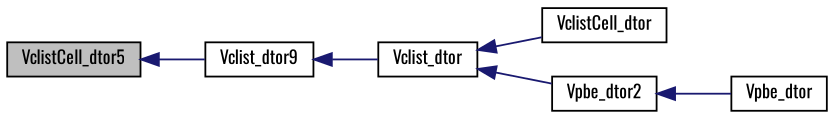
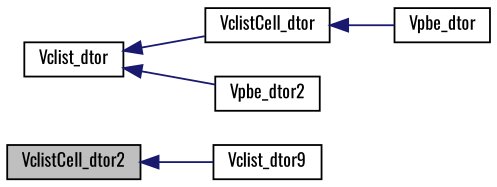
(74, 59) -> (74, 162)
(355, 59) -> none
(703, 94) -> (371, 25)
